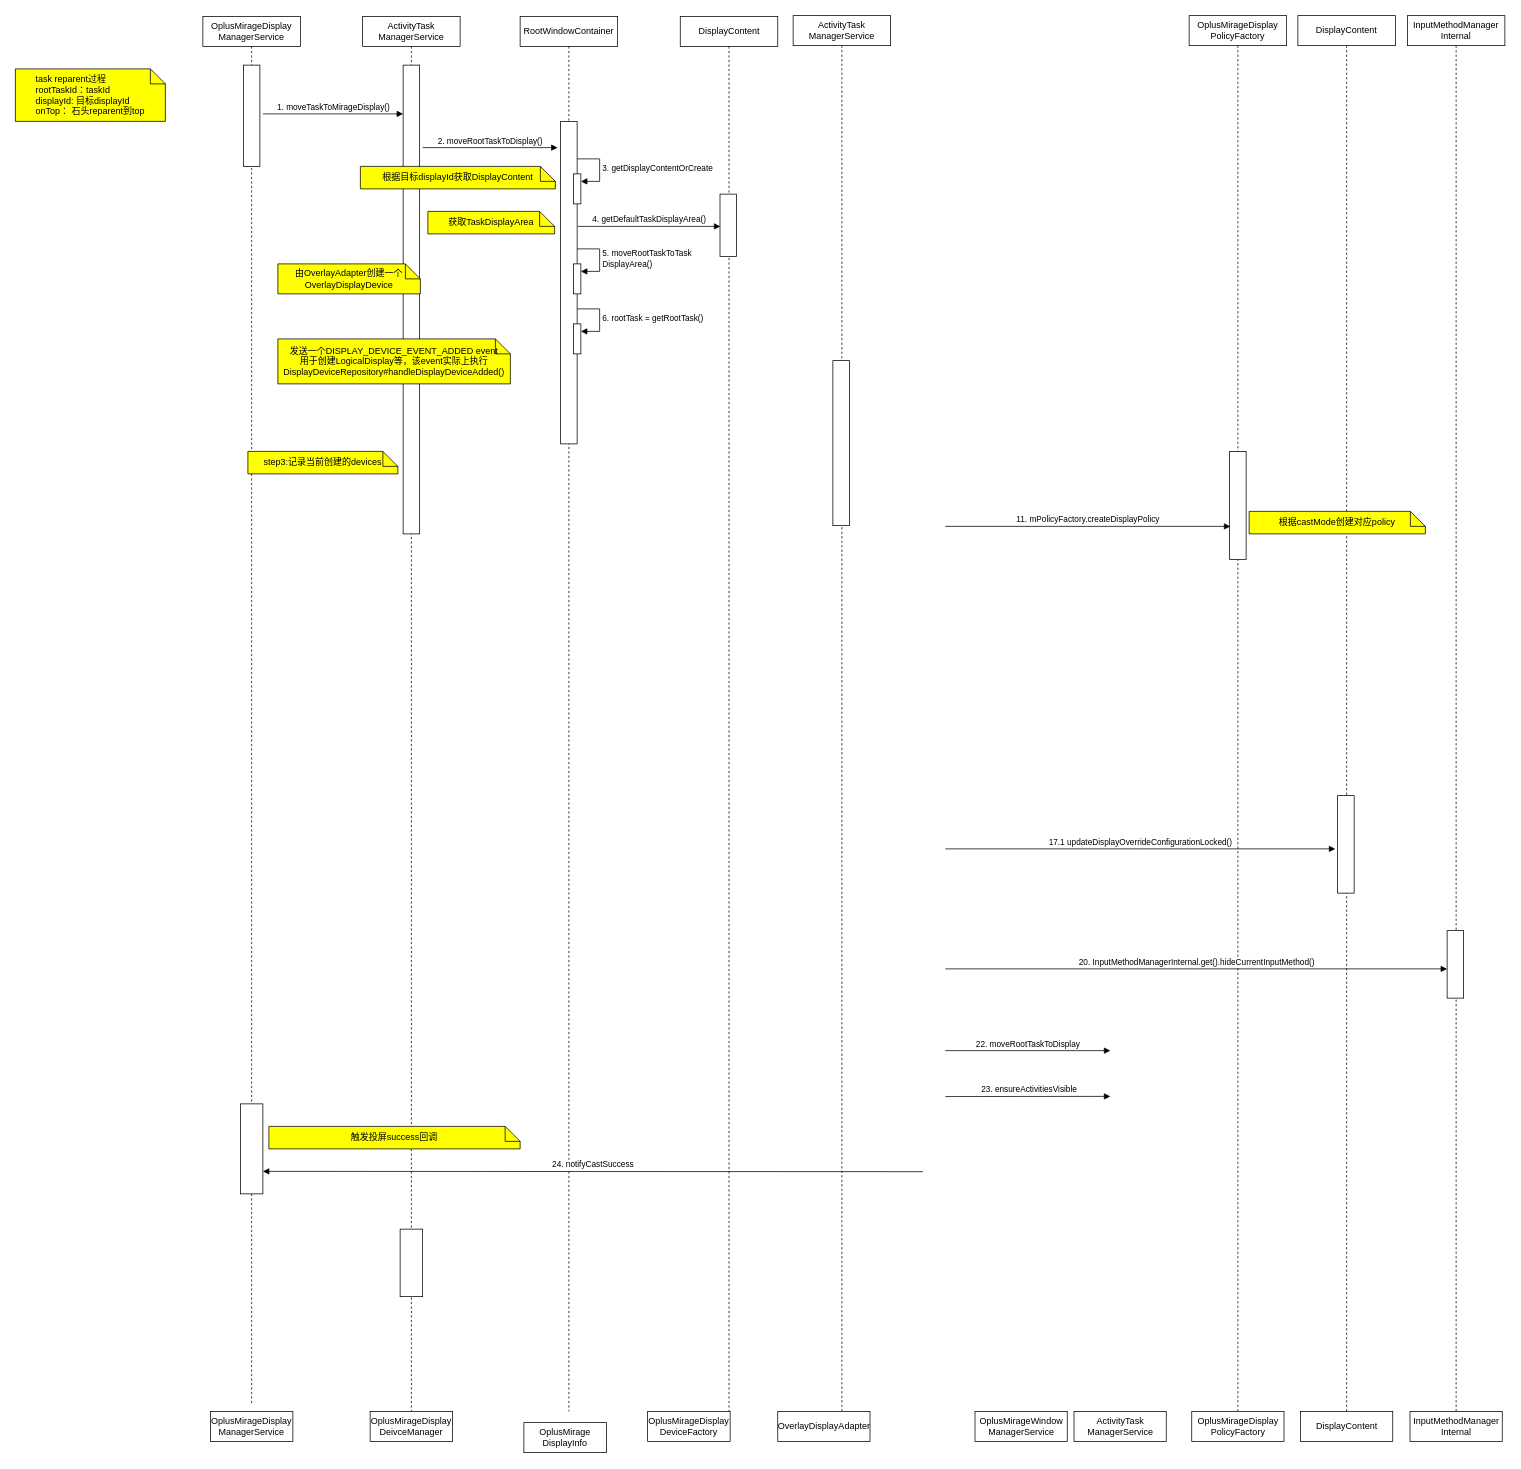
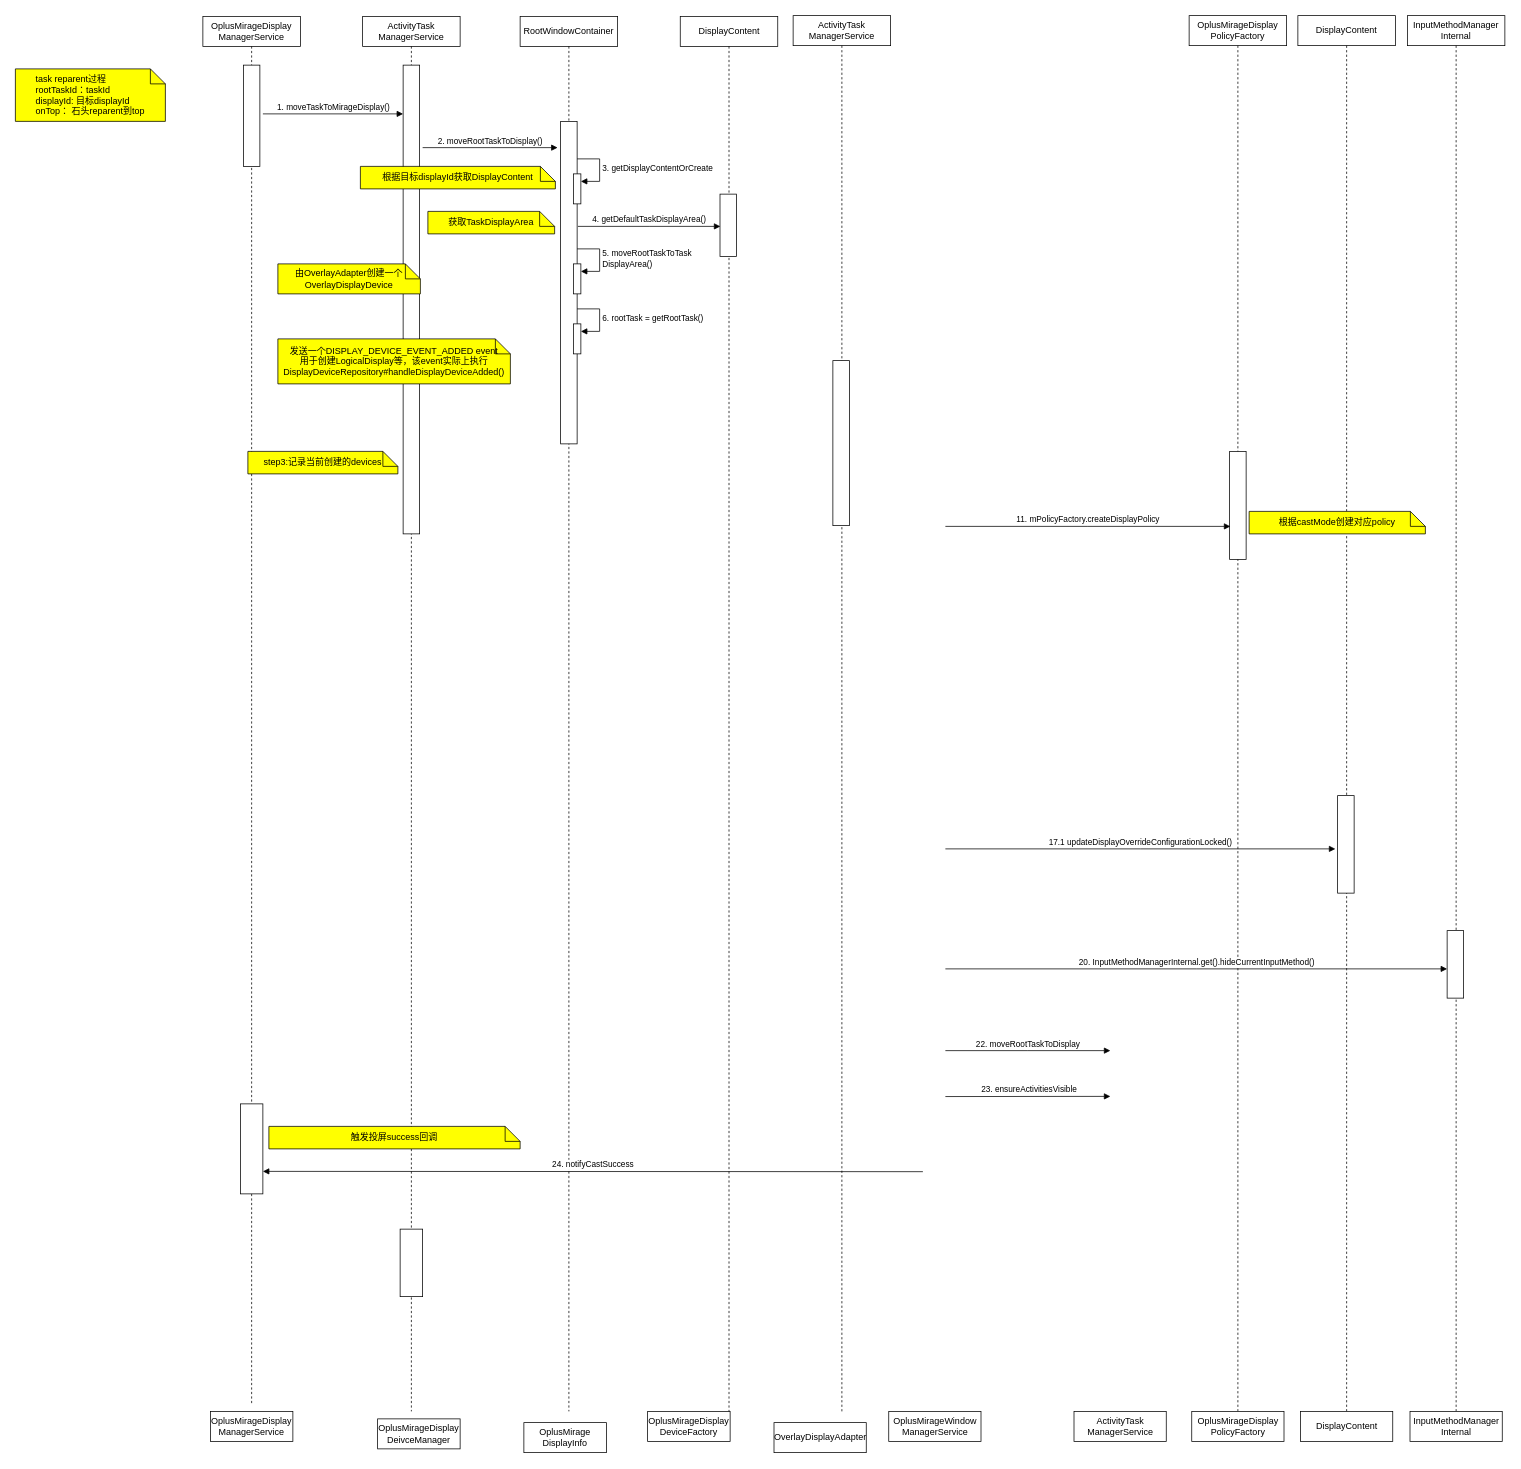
(411, 1426) -> (419, 1434)
(824, 1426) -> (820, 1437)
(1021, 1426) -> (935, 1426)
